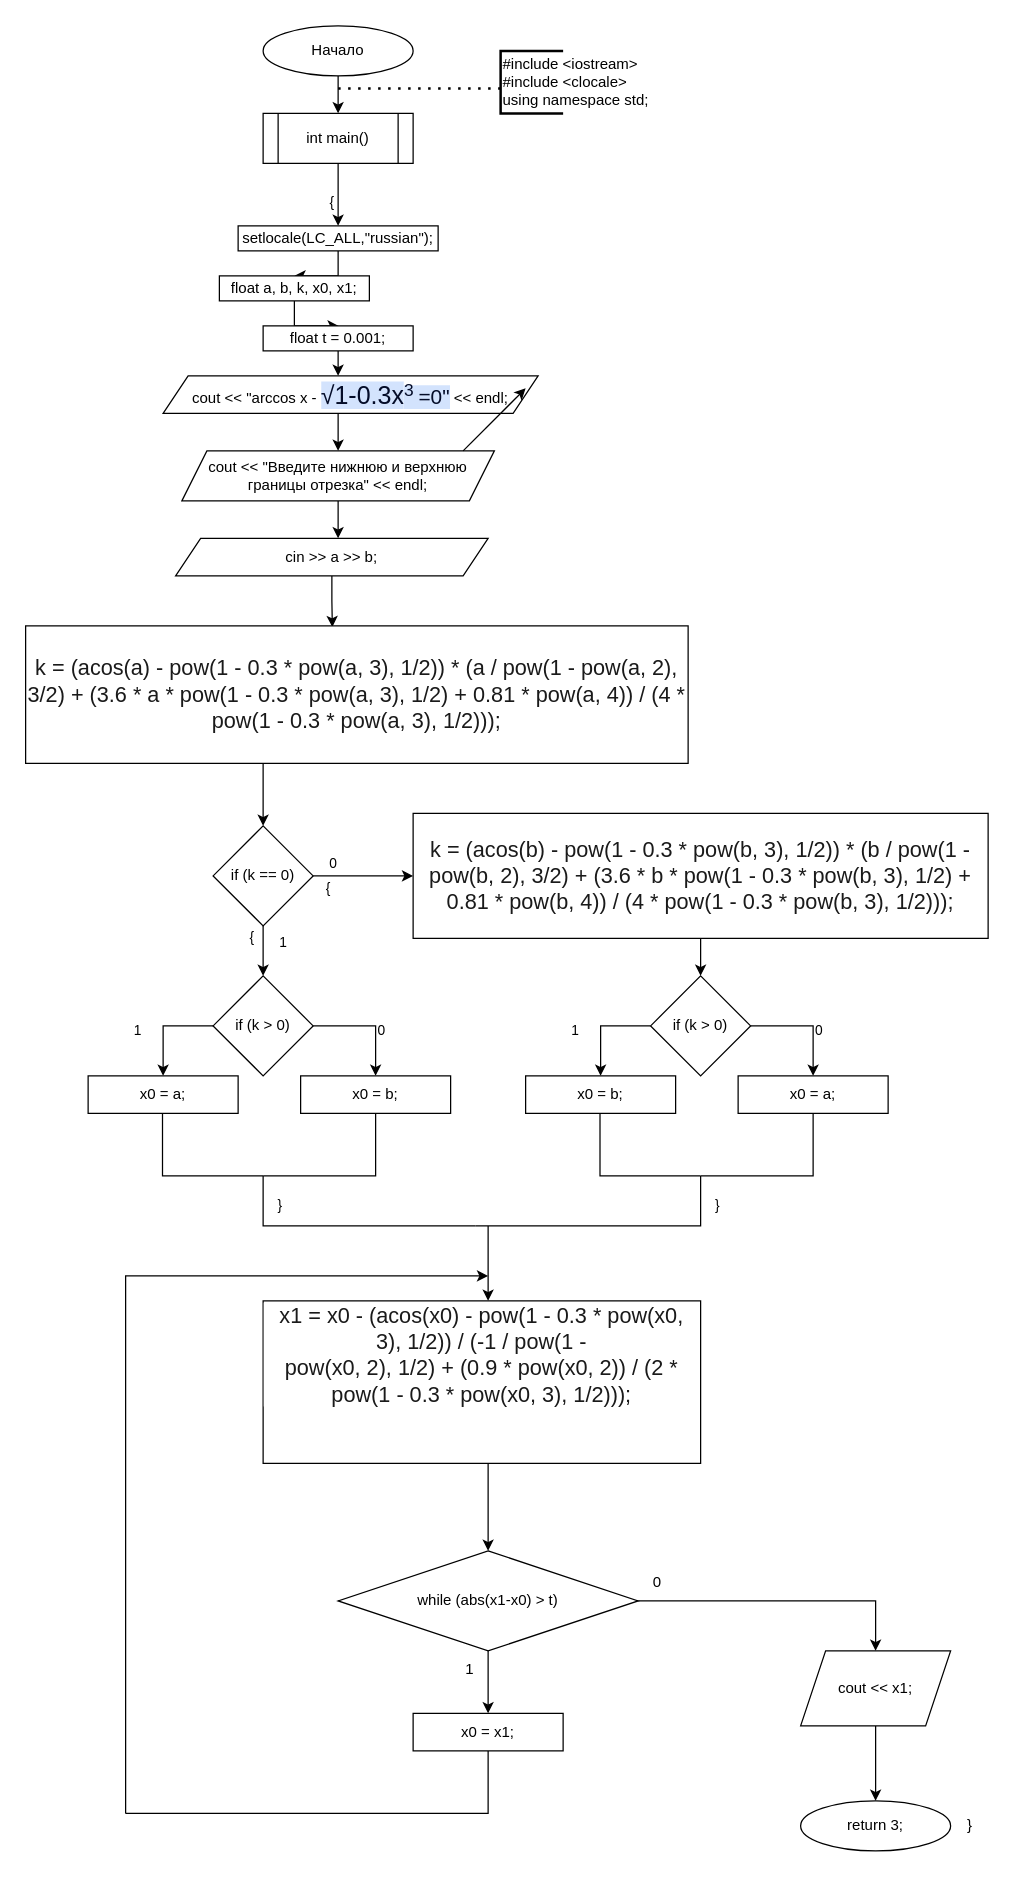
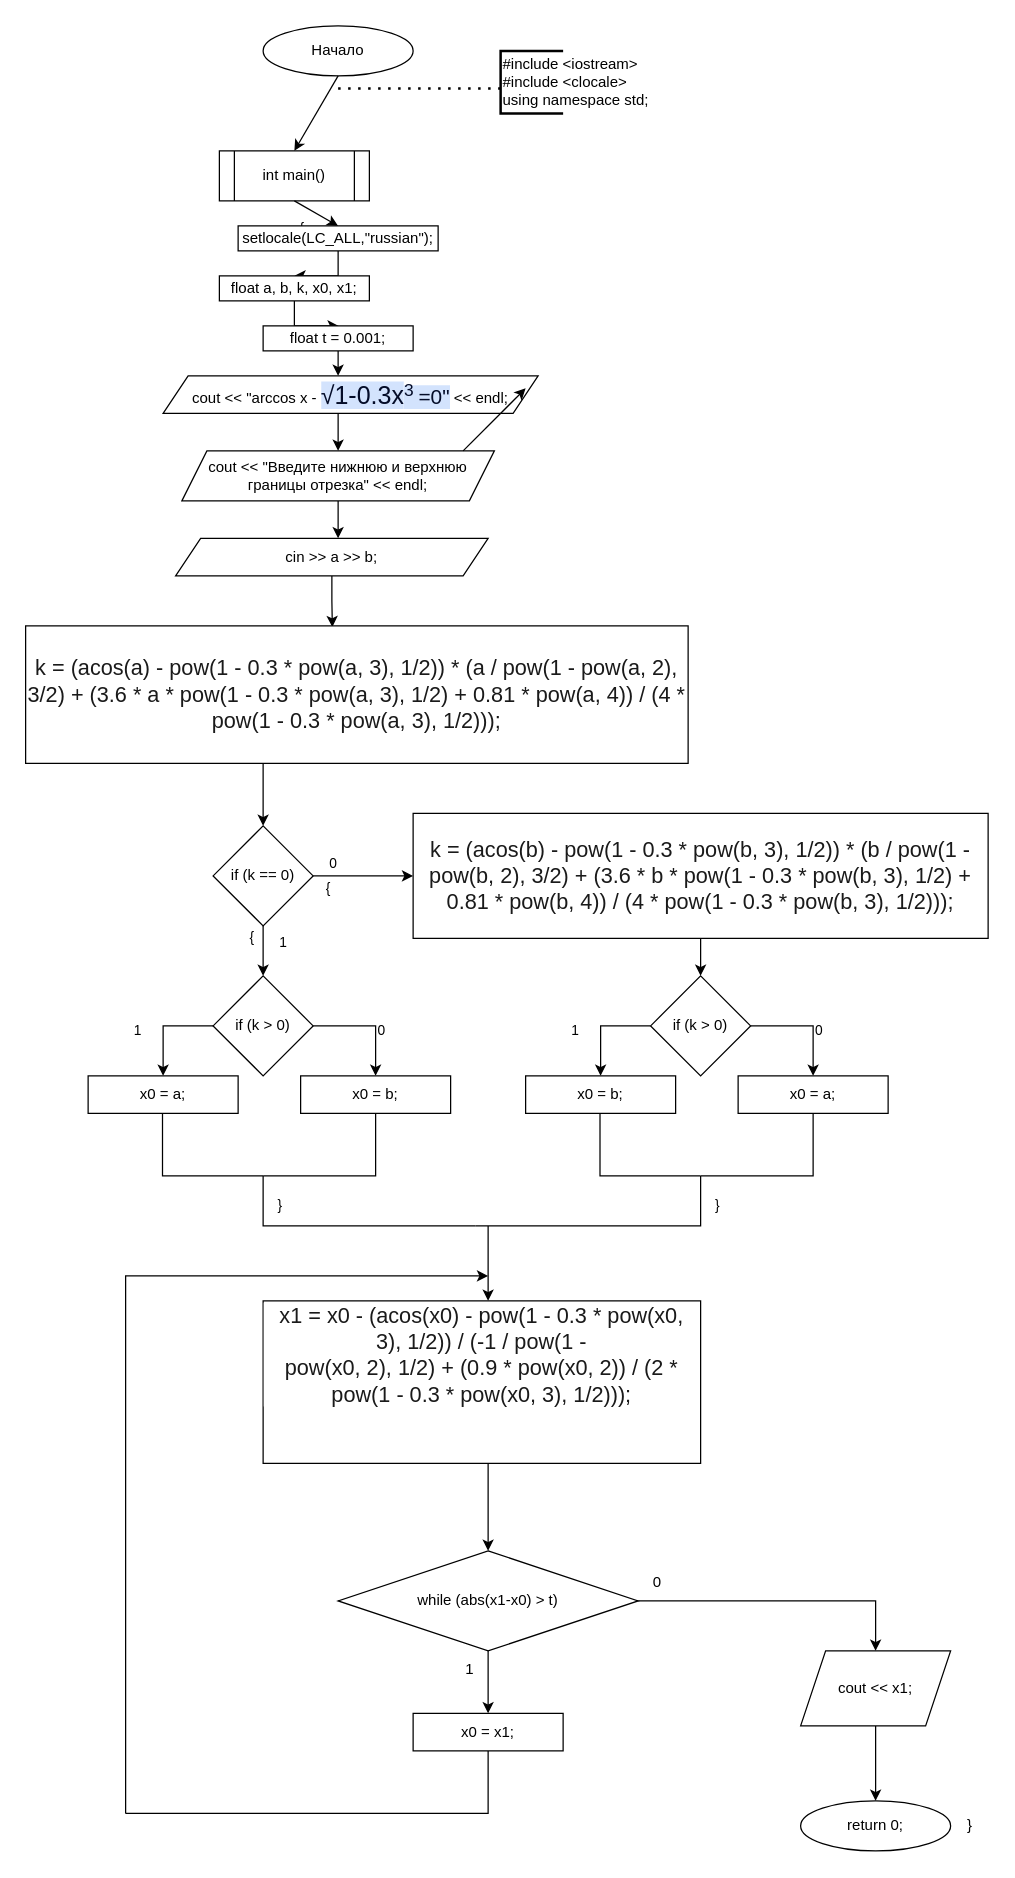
(338, 138) -> (294, 176)
(876, 1826) -> (876, 1826)
